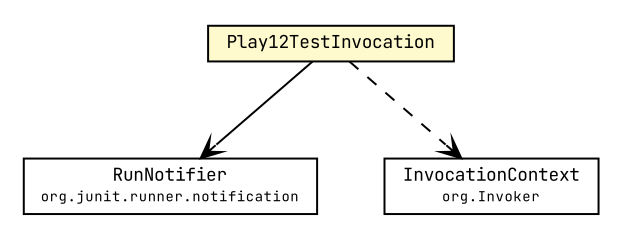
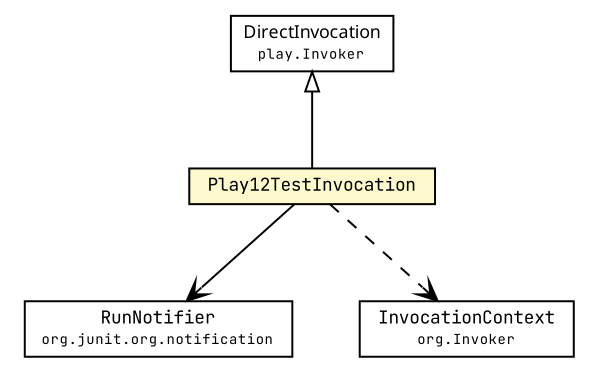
none -> (312, 44)
(170, 197) -> (159, 340)
